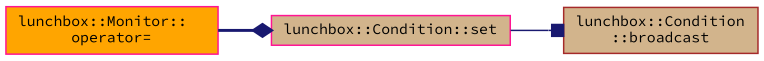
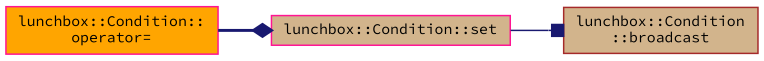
(112, 30) -> (112, 30)
